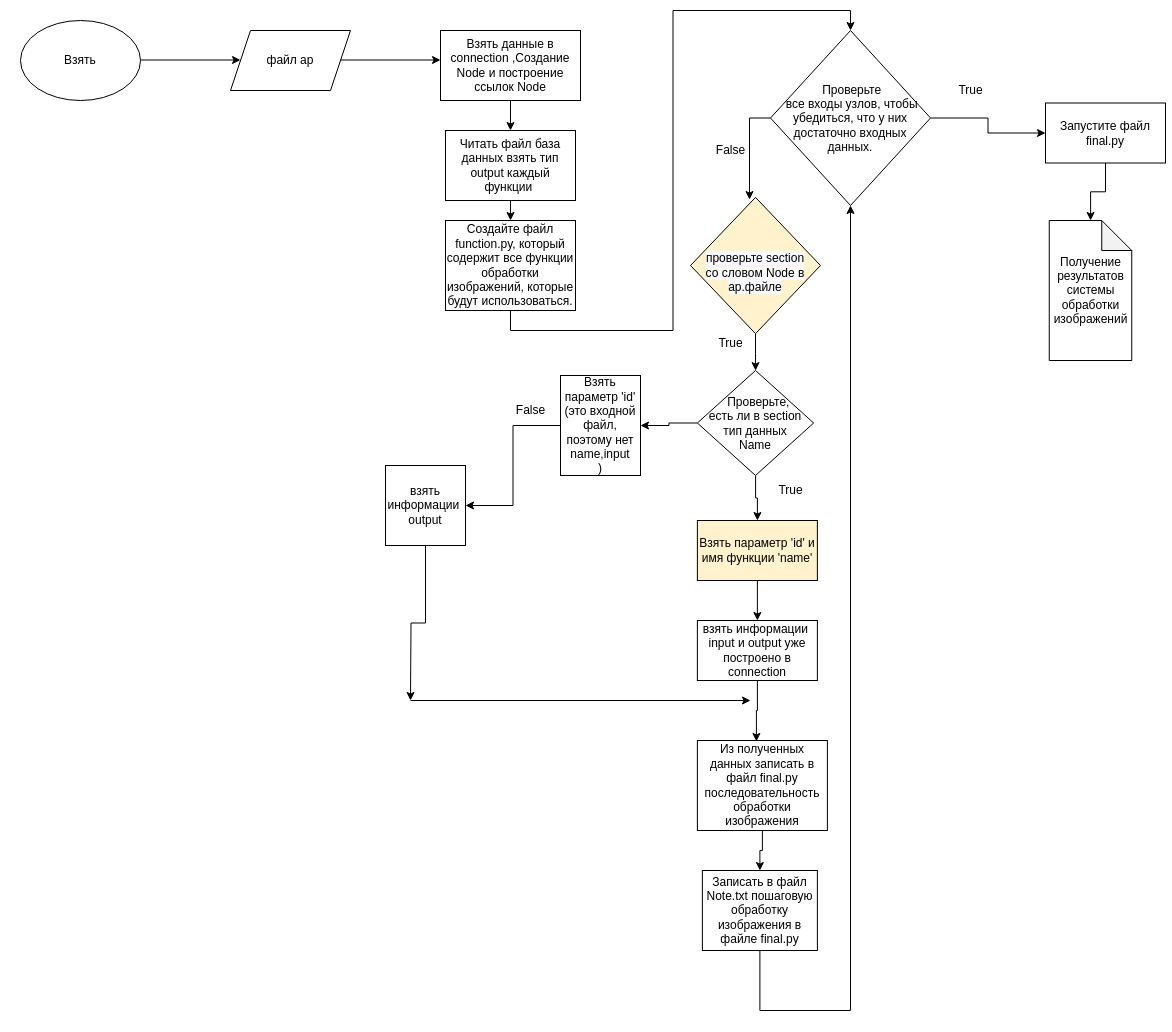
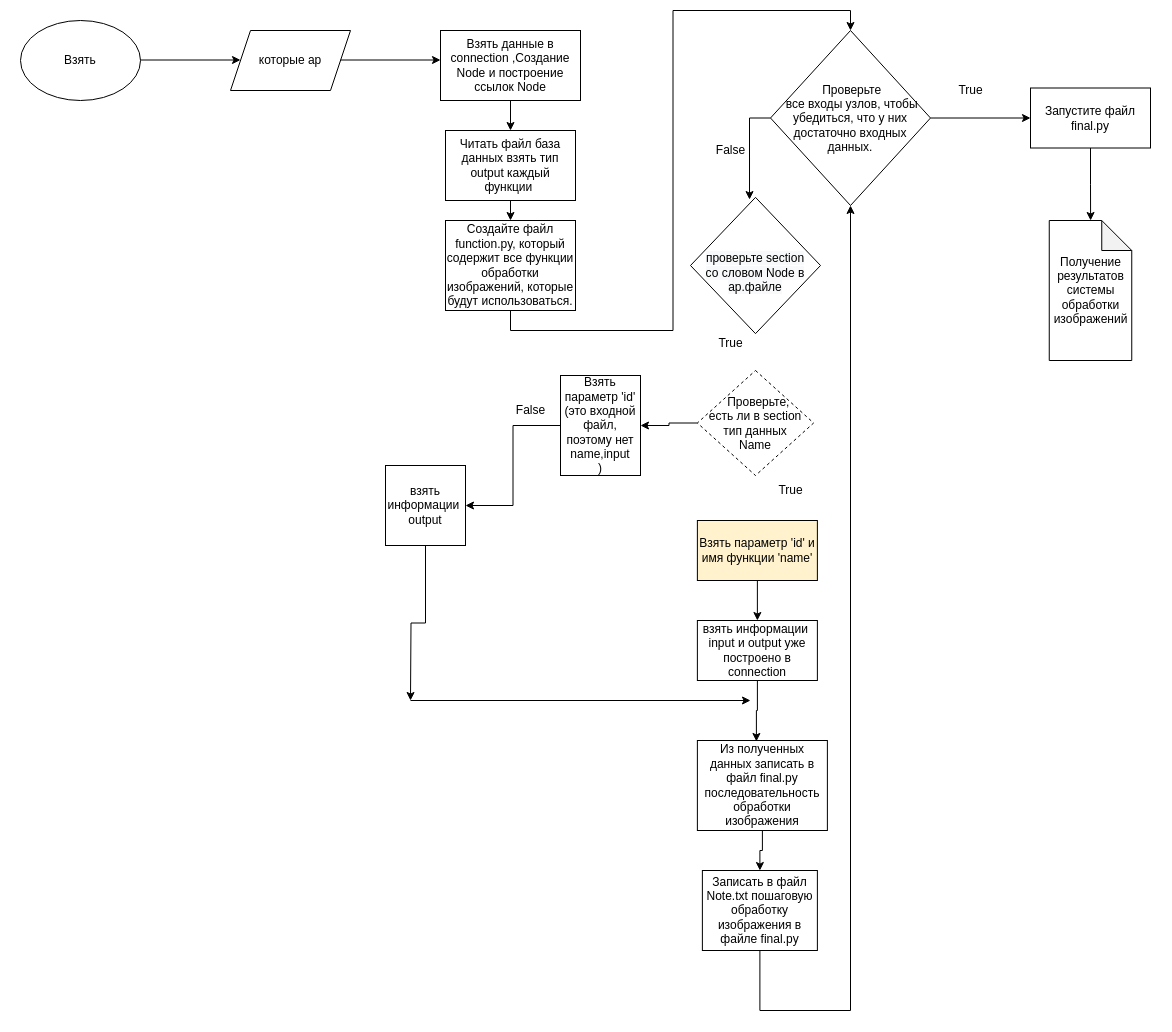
(291, 61) -> (291, 61)
(1106, 133) -> (1091, 118)
(756, 266) -> (756, 266)
(756, 349) -> none
(756, 423) -> (756, 423)
(756, 495) -> none
